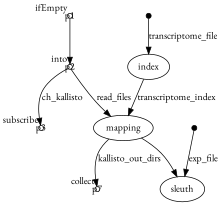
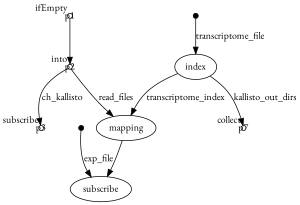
(97, 157) -> (230, 94)
(182, 189) -> (101, 189)
